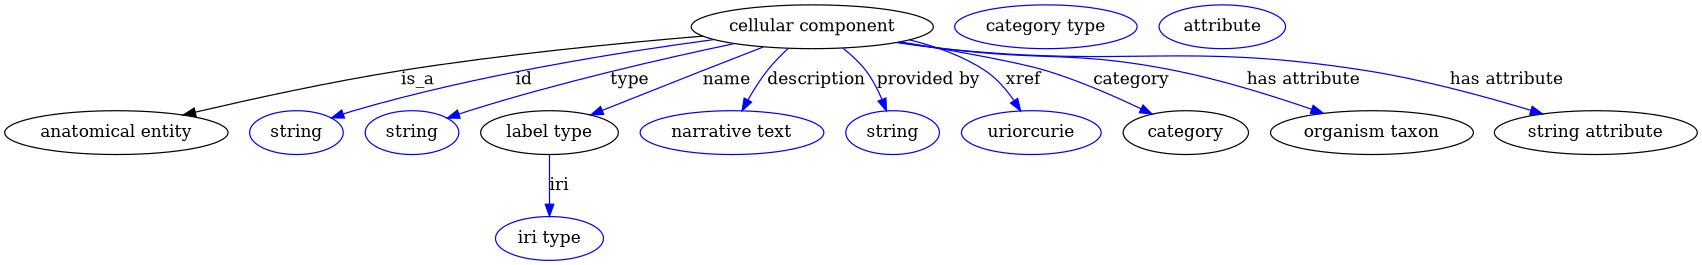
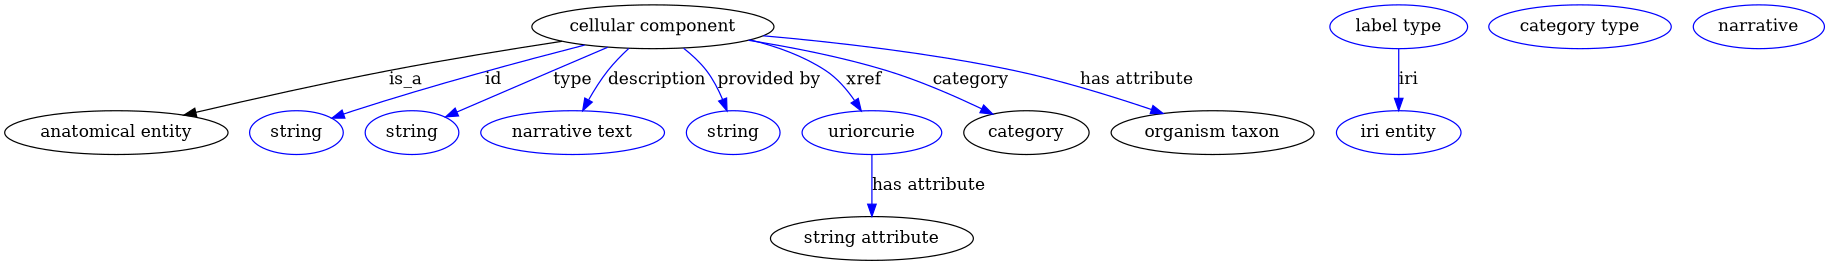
(1222, 27) -> (1759, 27)
(1216, 57) -> (872, 179)
(683, 79) -> none
(549, 133) -> (1399, 27)
(549, 238) -> (1399, 133)
